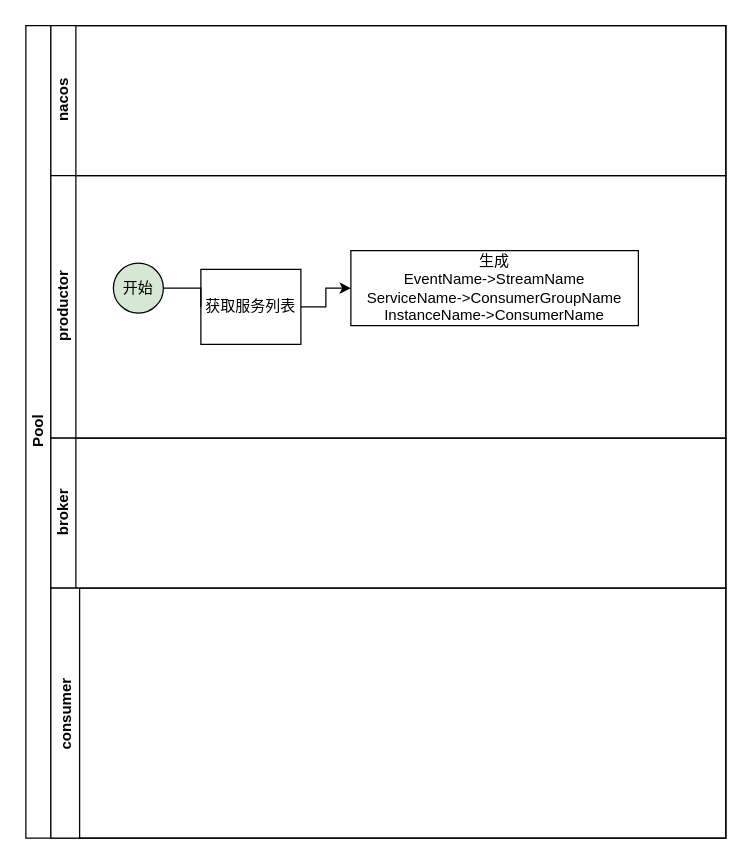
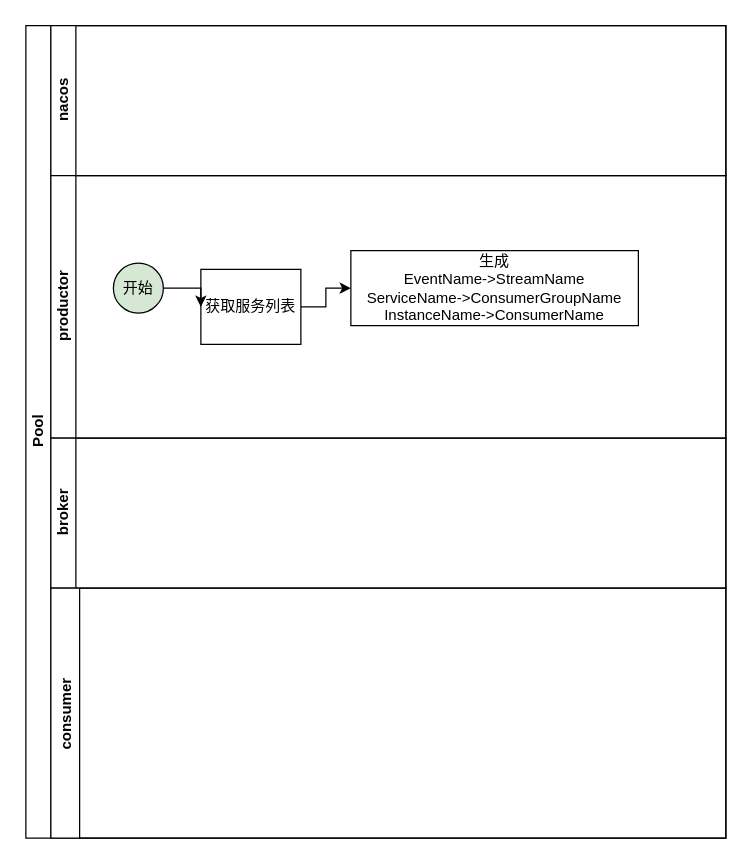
(201, 300) -> (201, 297)
